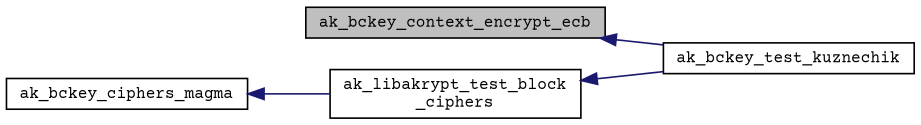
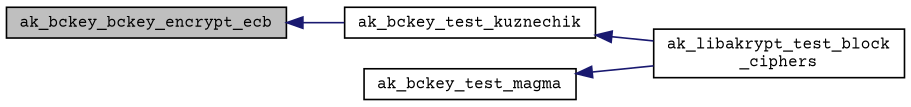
(455, 23) -> (146, 23)
(630, 75) -> (633, 39)
(127, 94) -> (470, 84)
